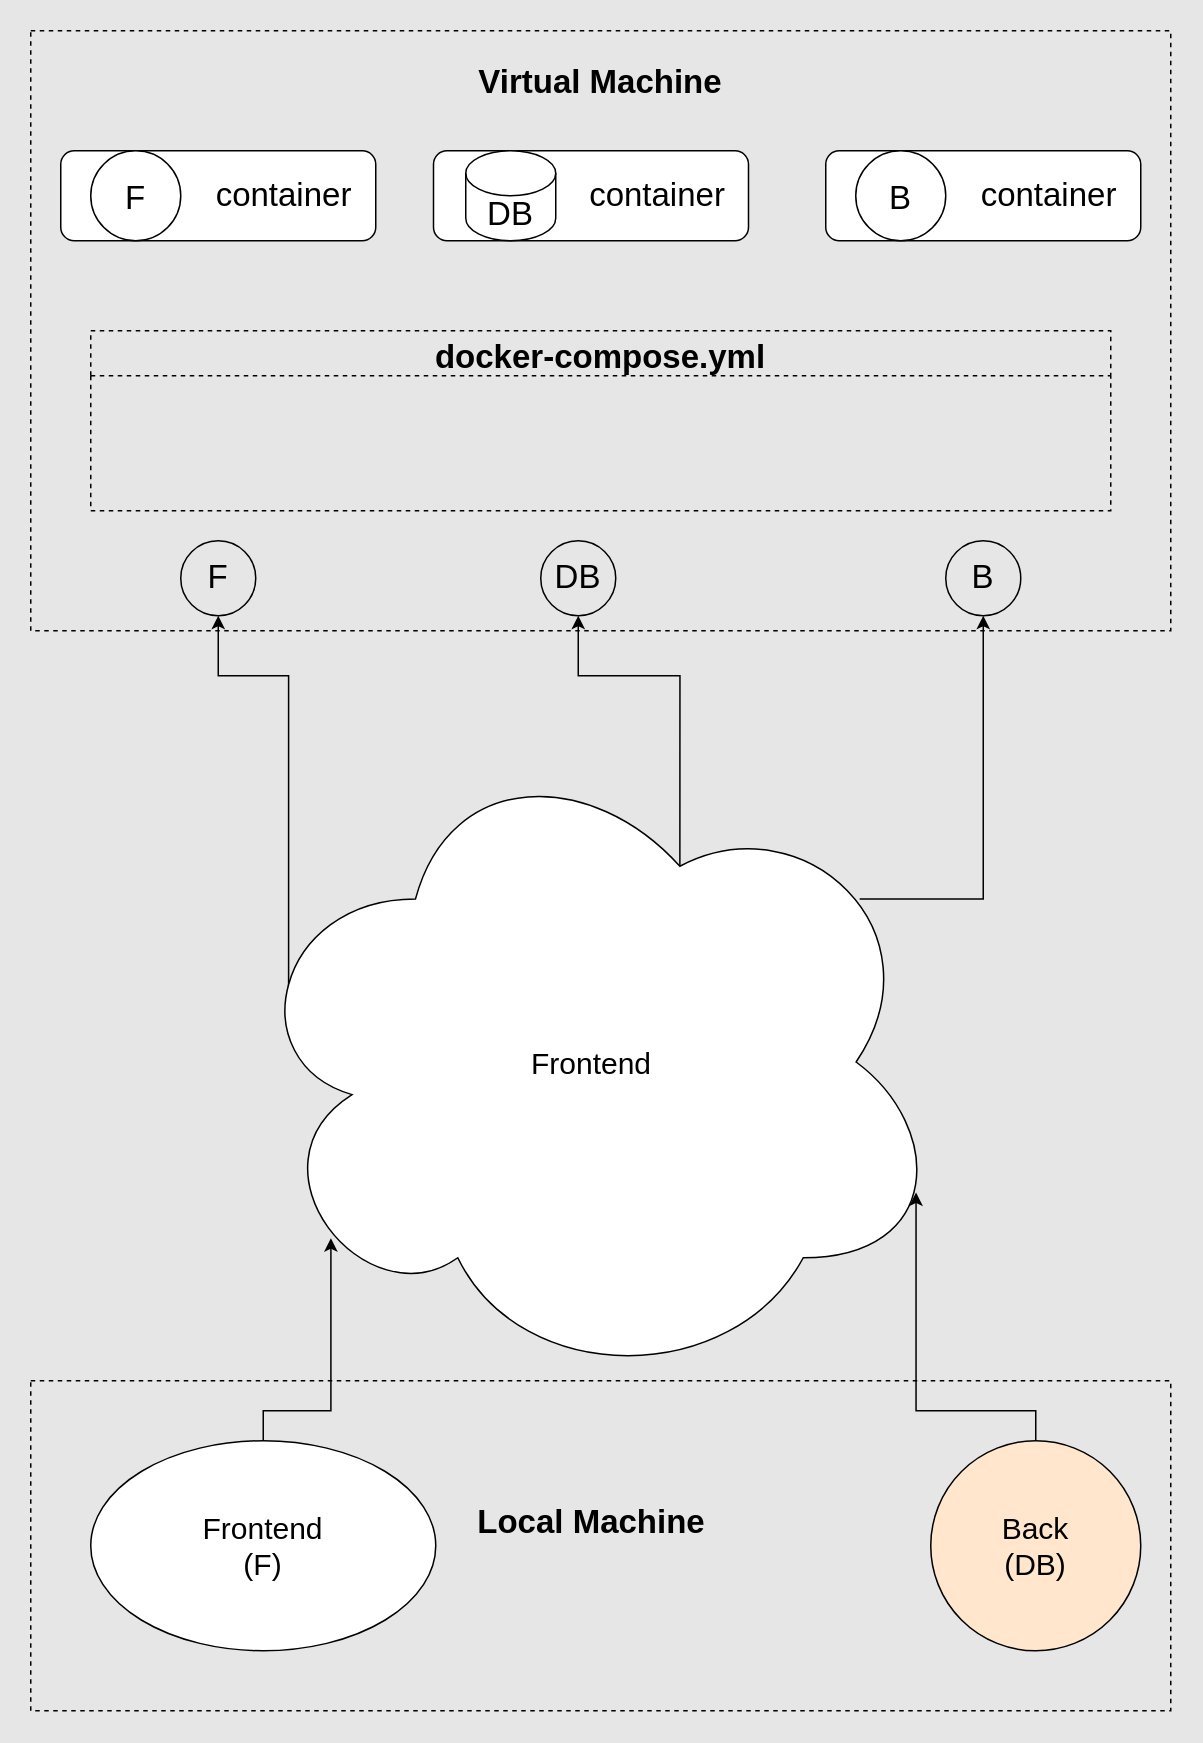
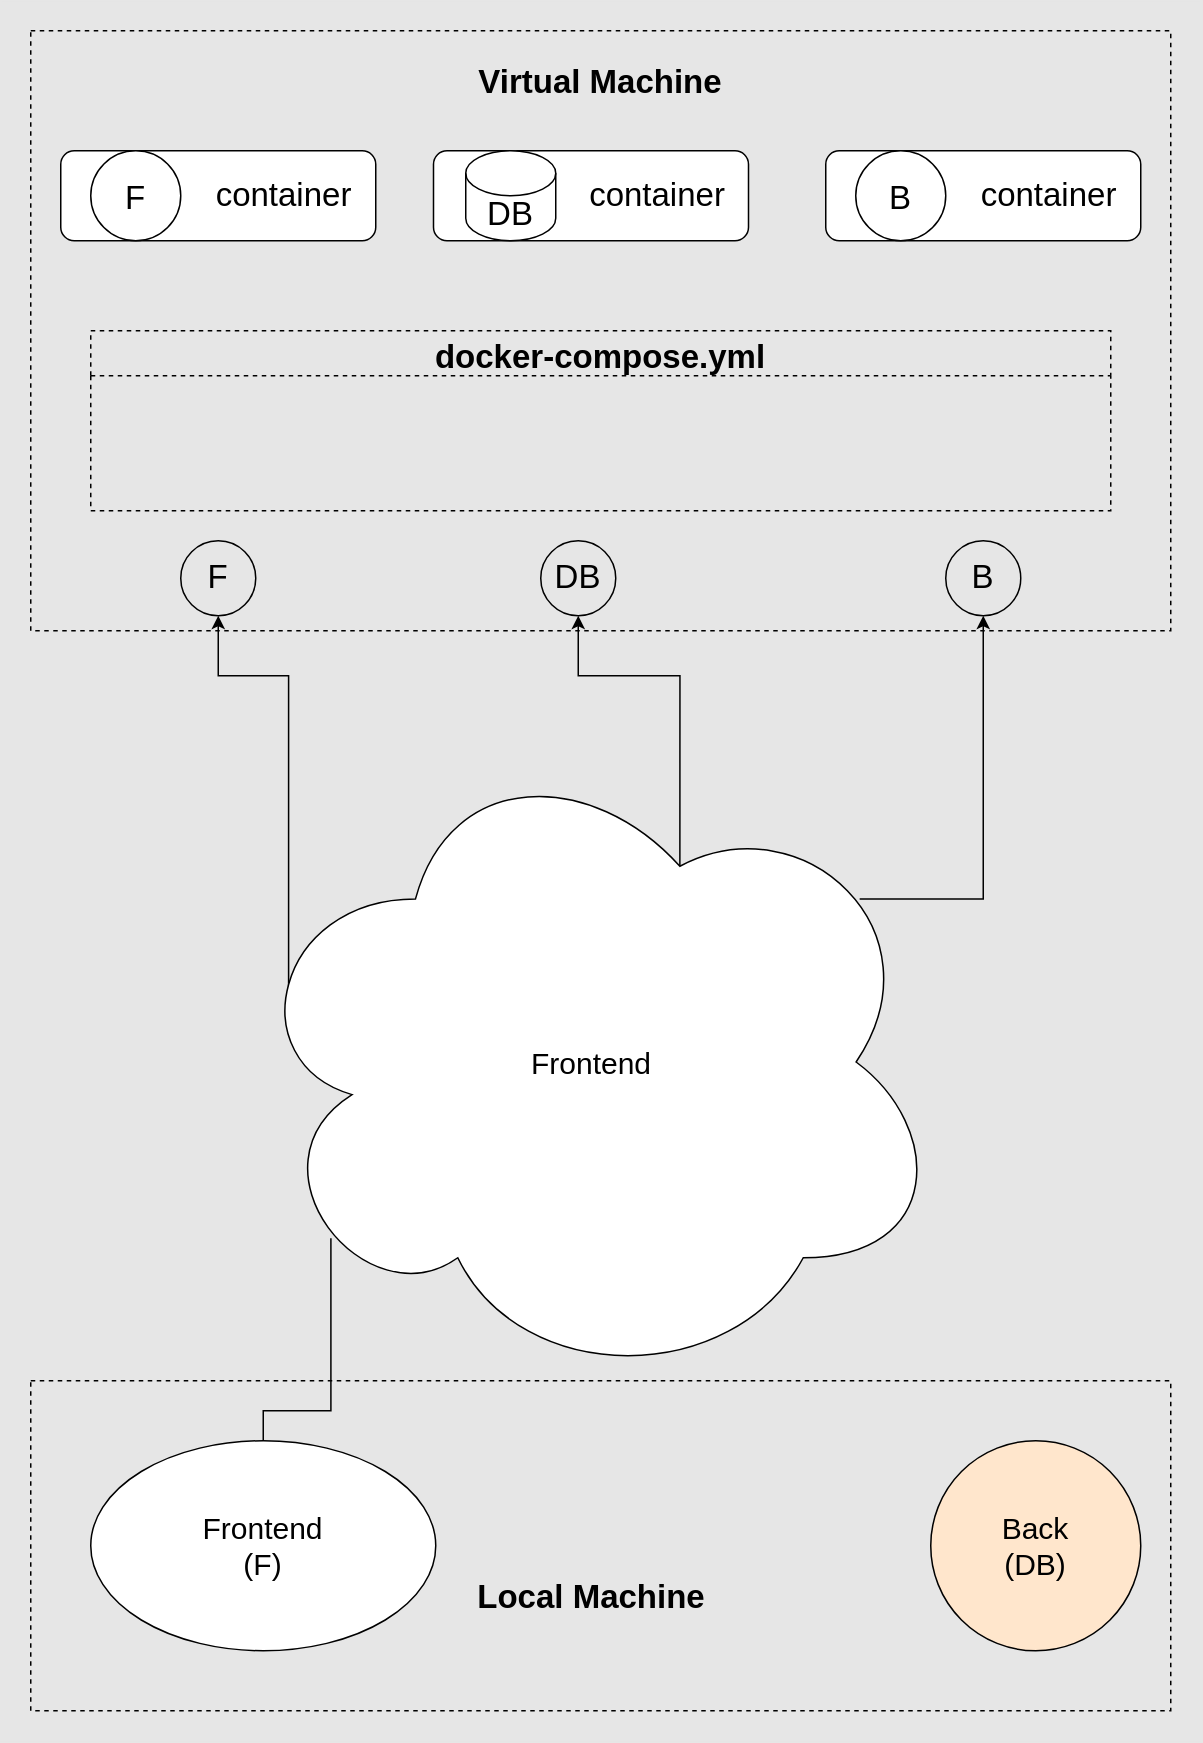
(331, 1250) -> (331, 1245)
(916, 1382) -> none
(592, 1523) -> (592, 1598)
